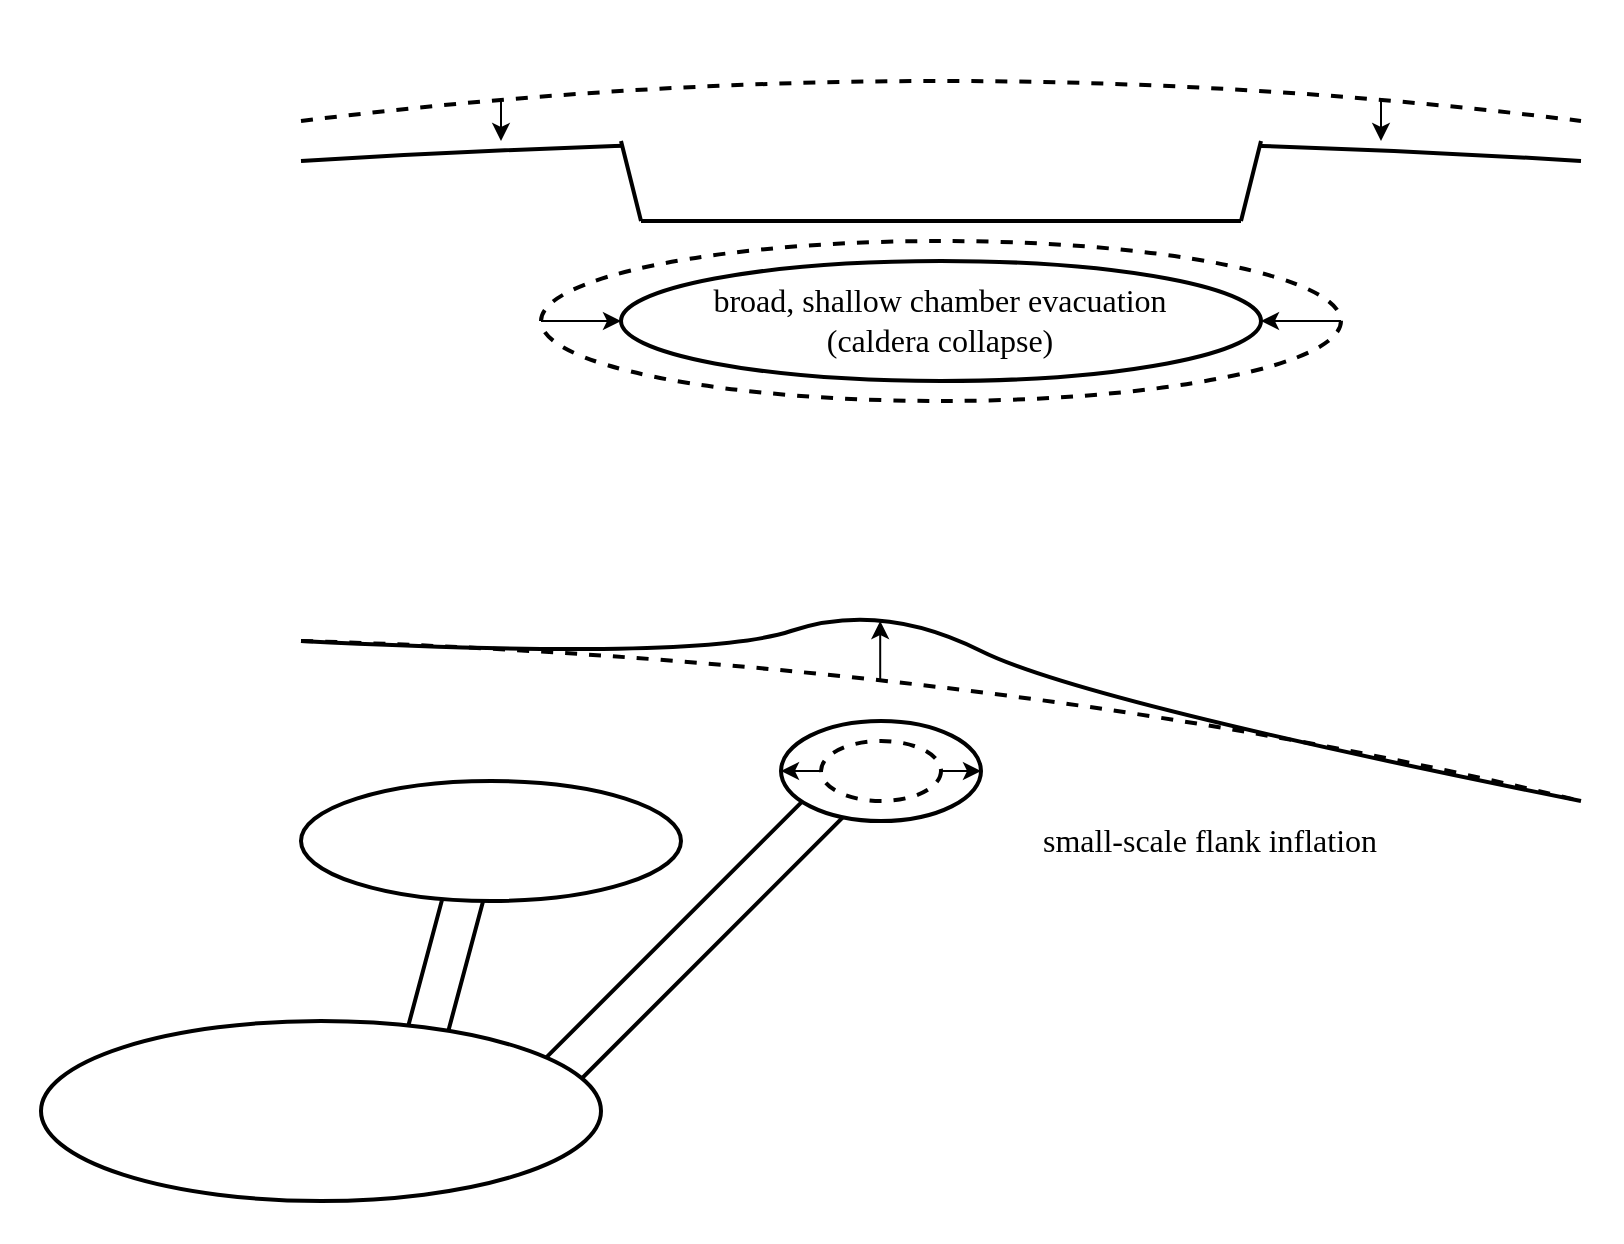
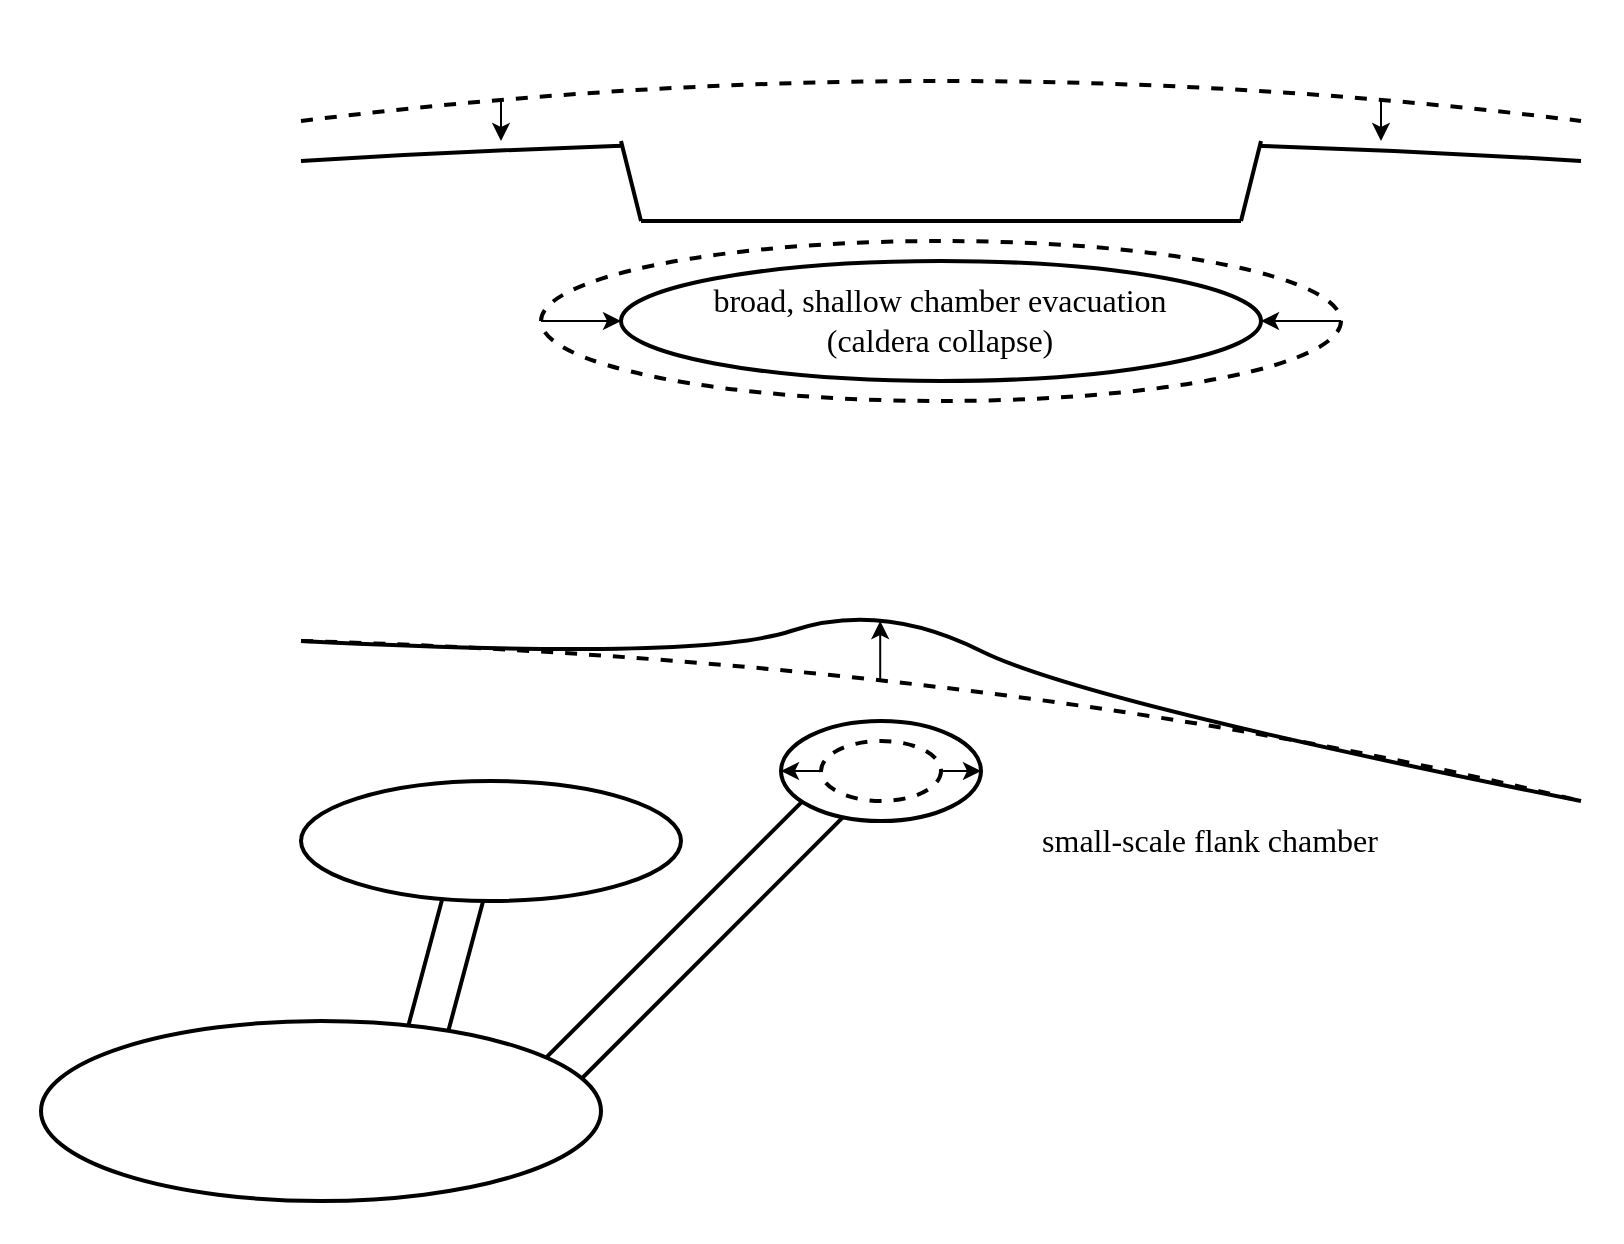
(1211, 841) -> (1211, 841)
